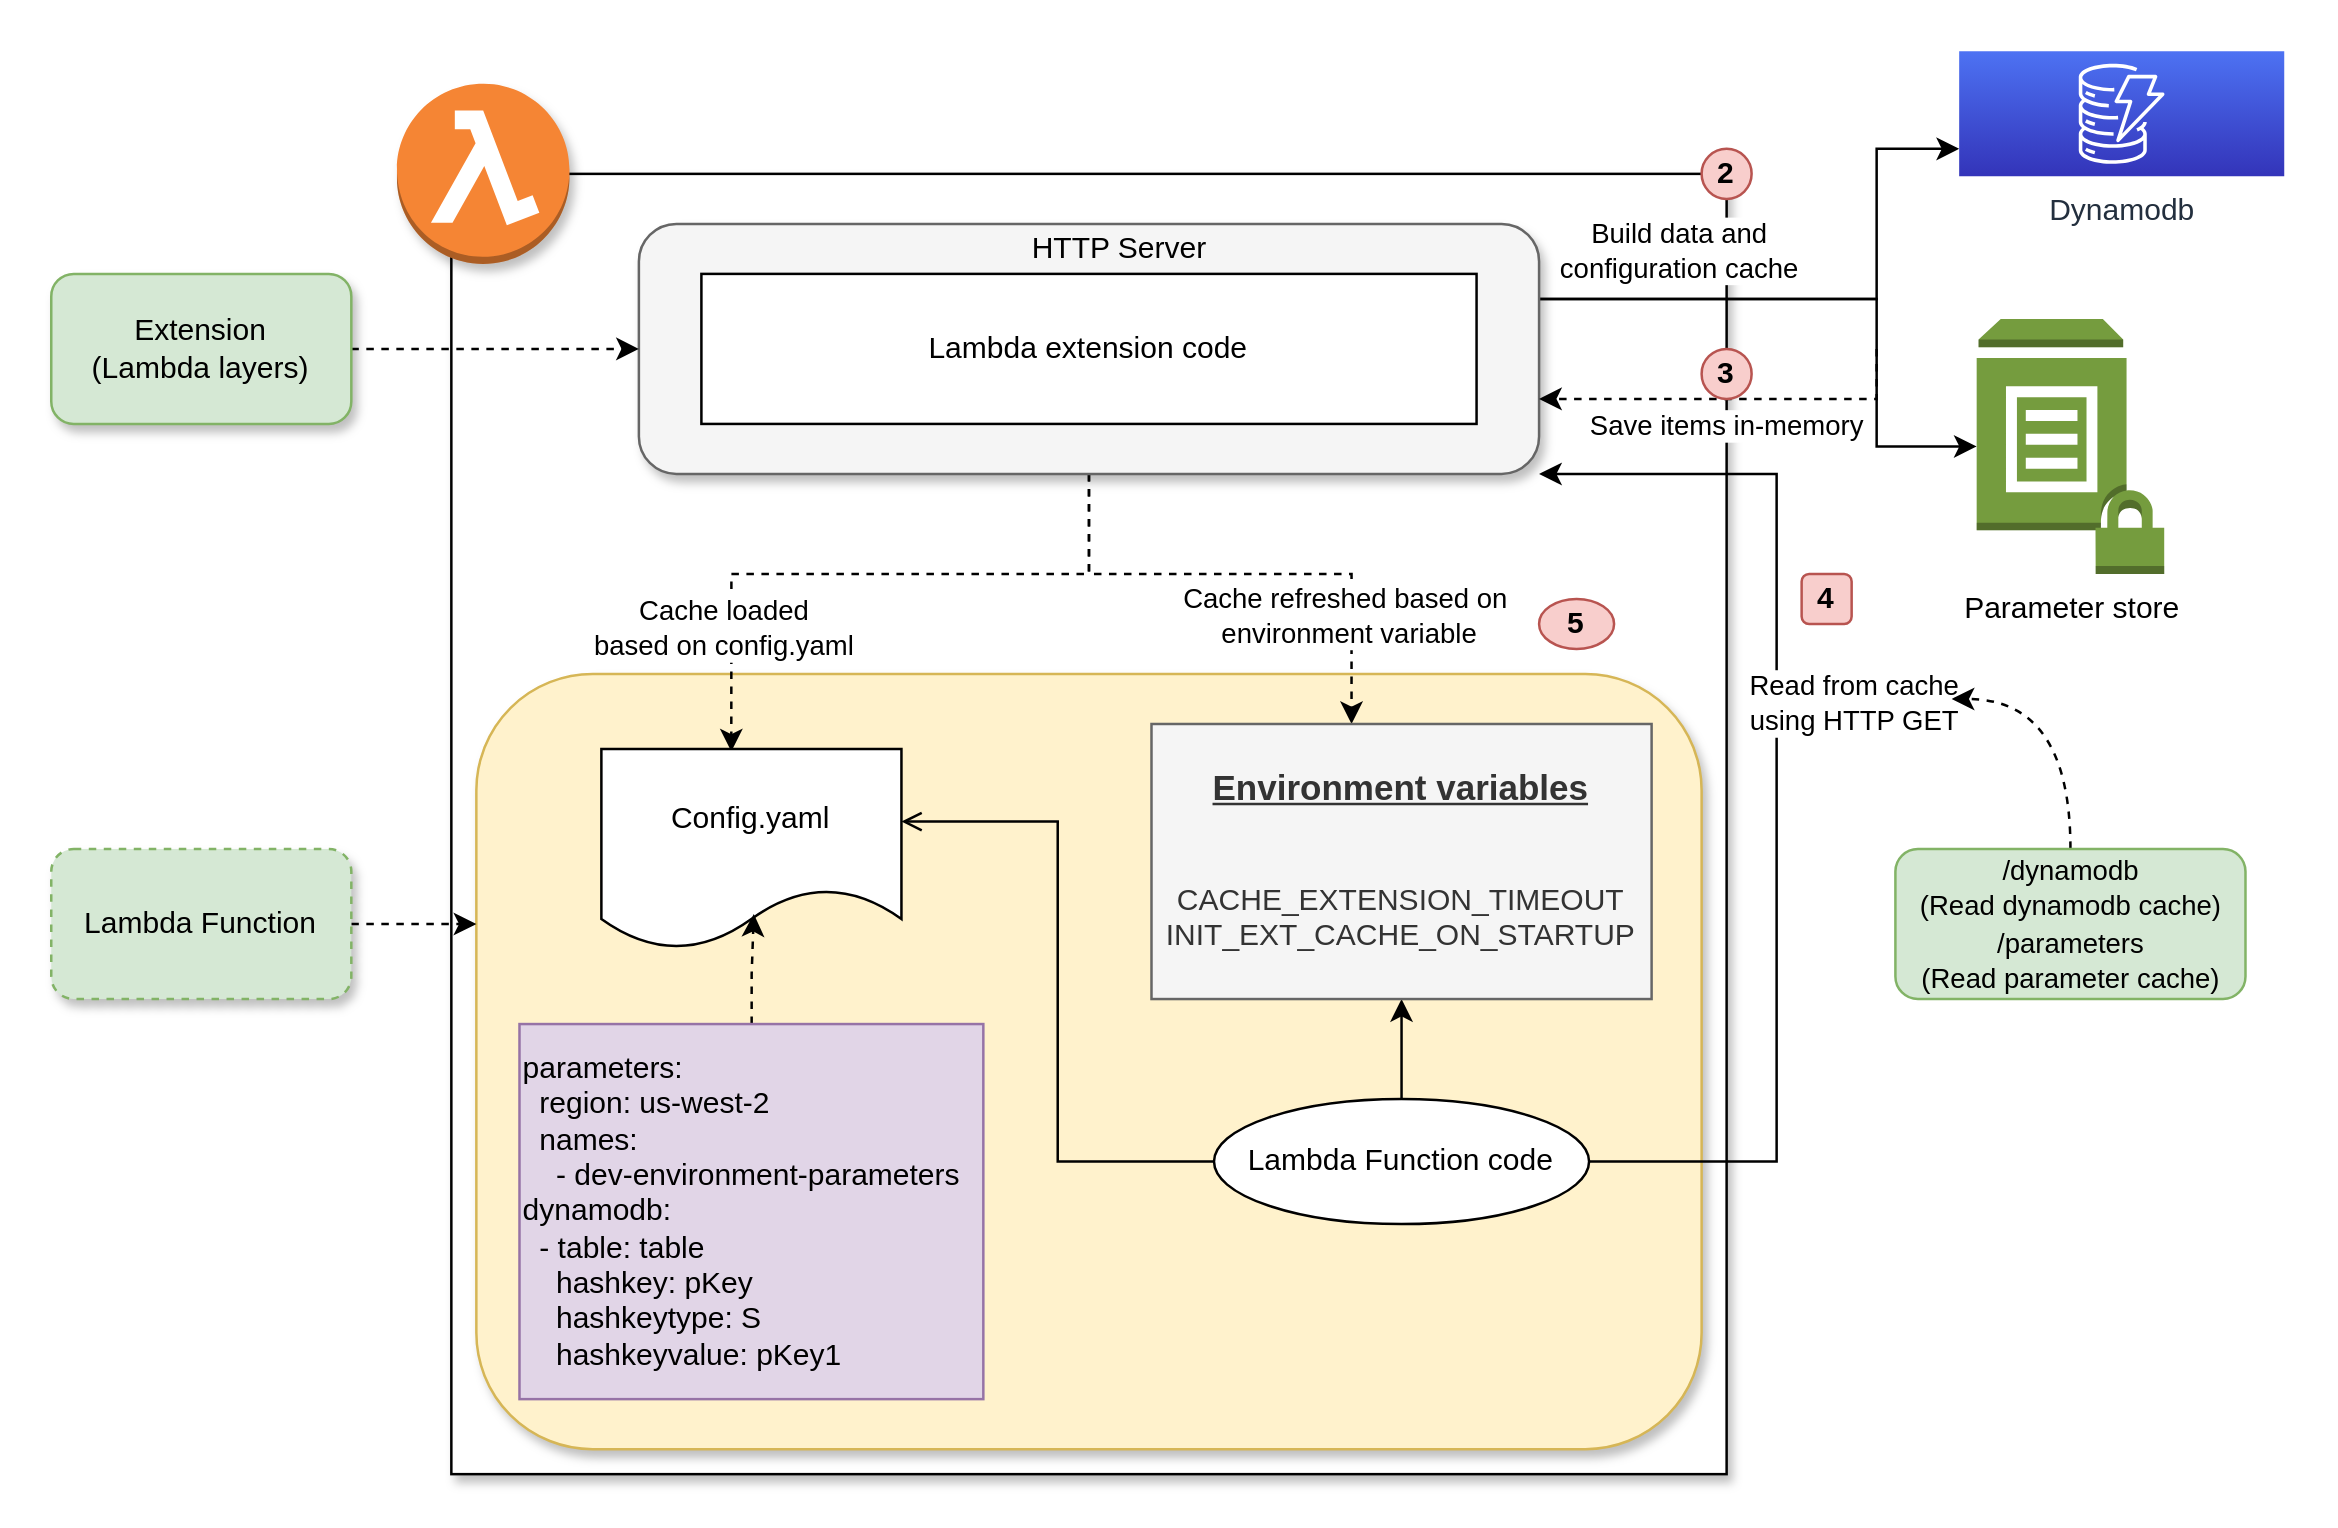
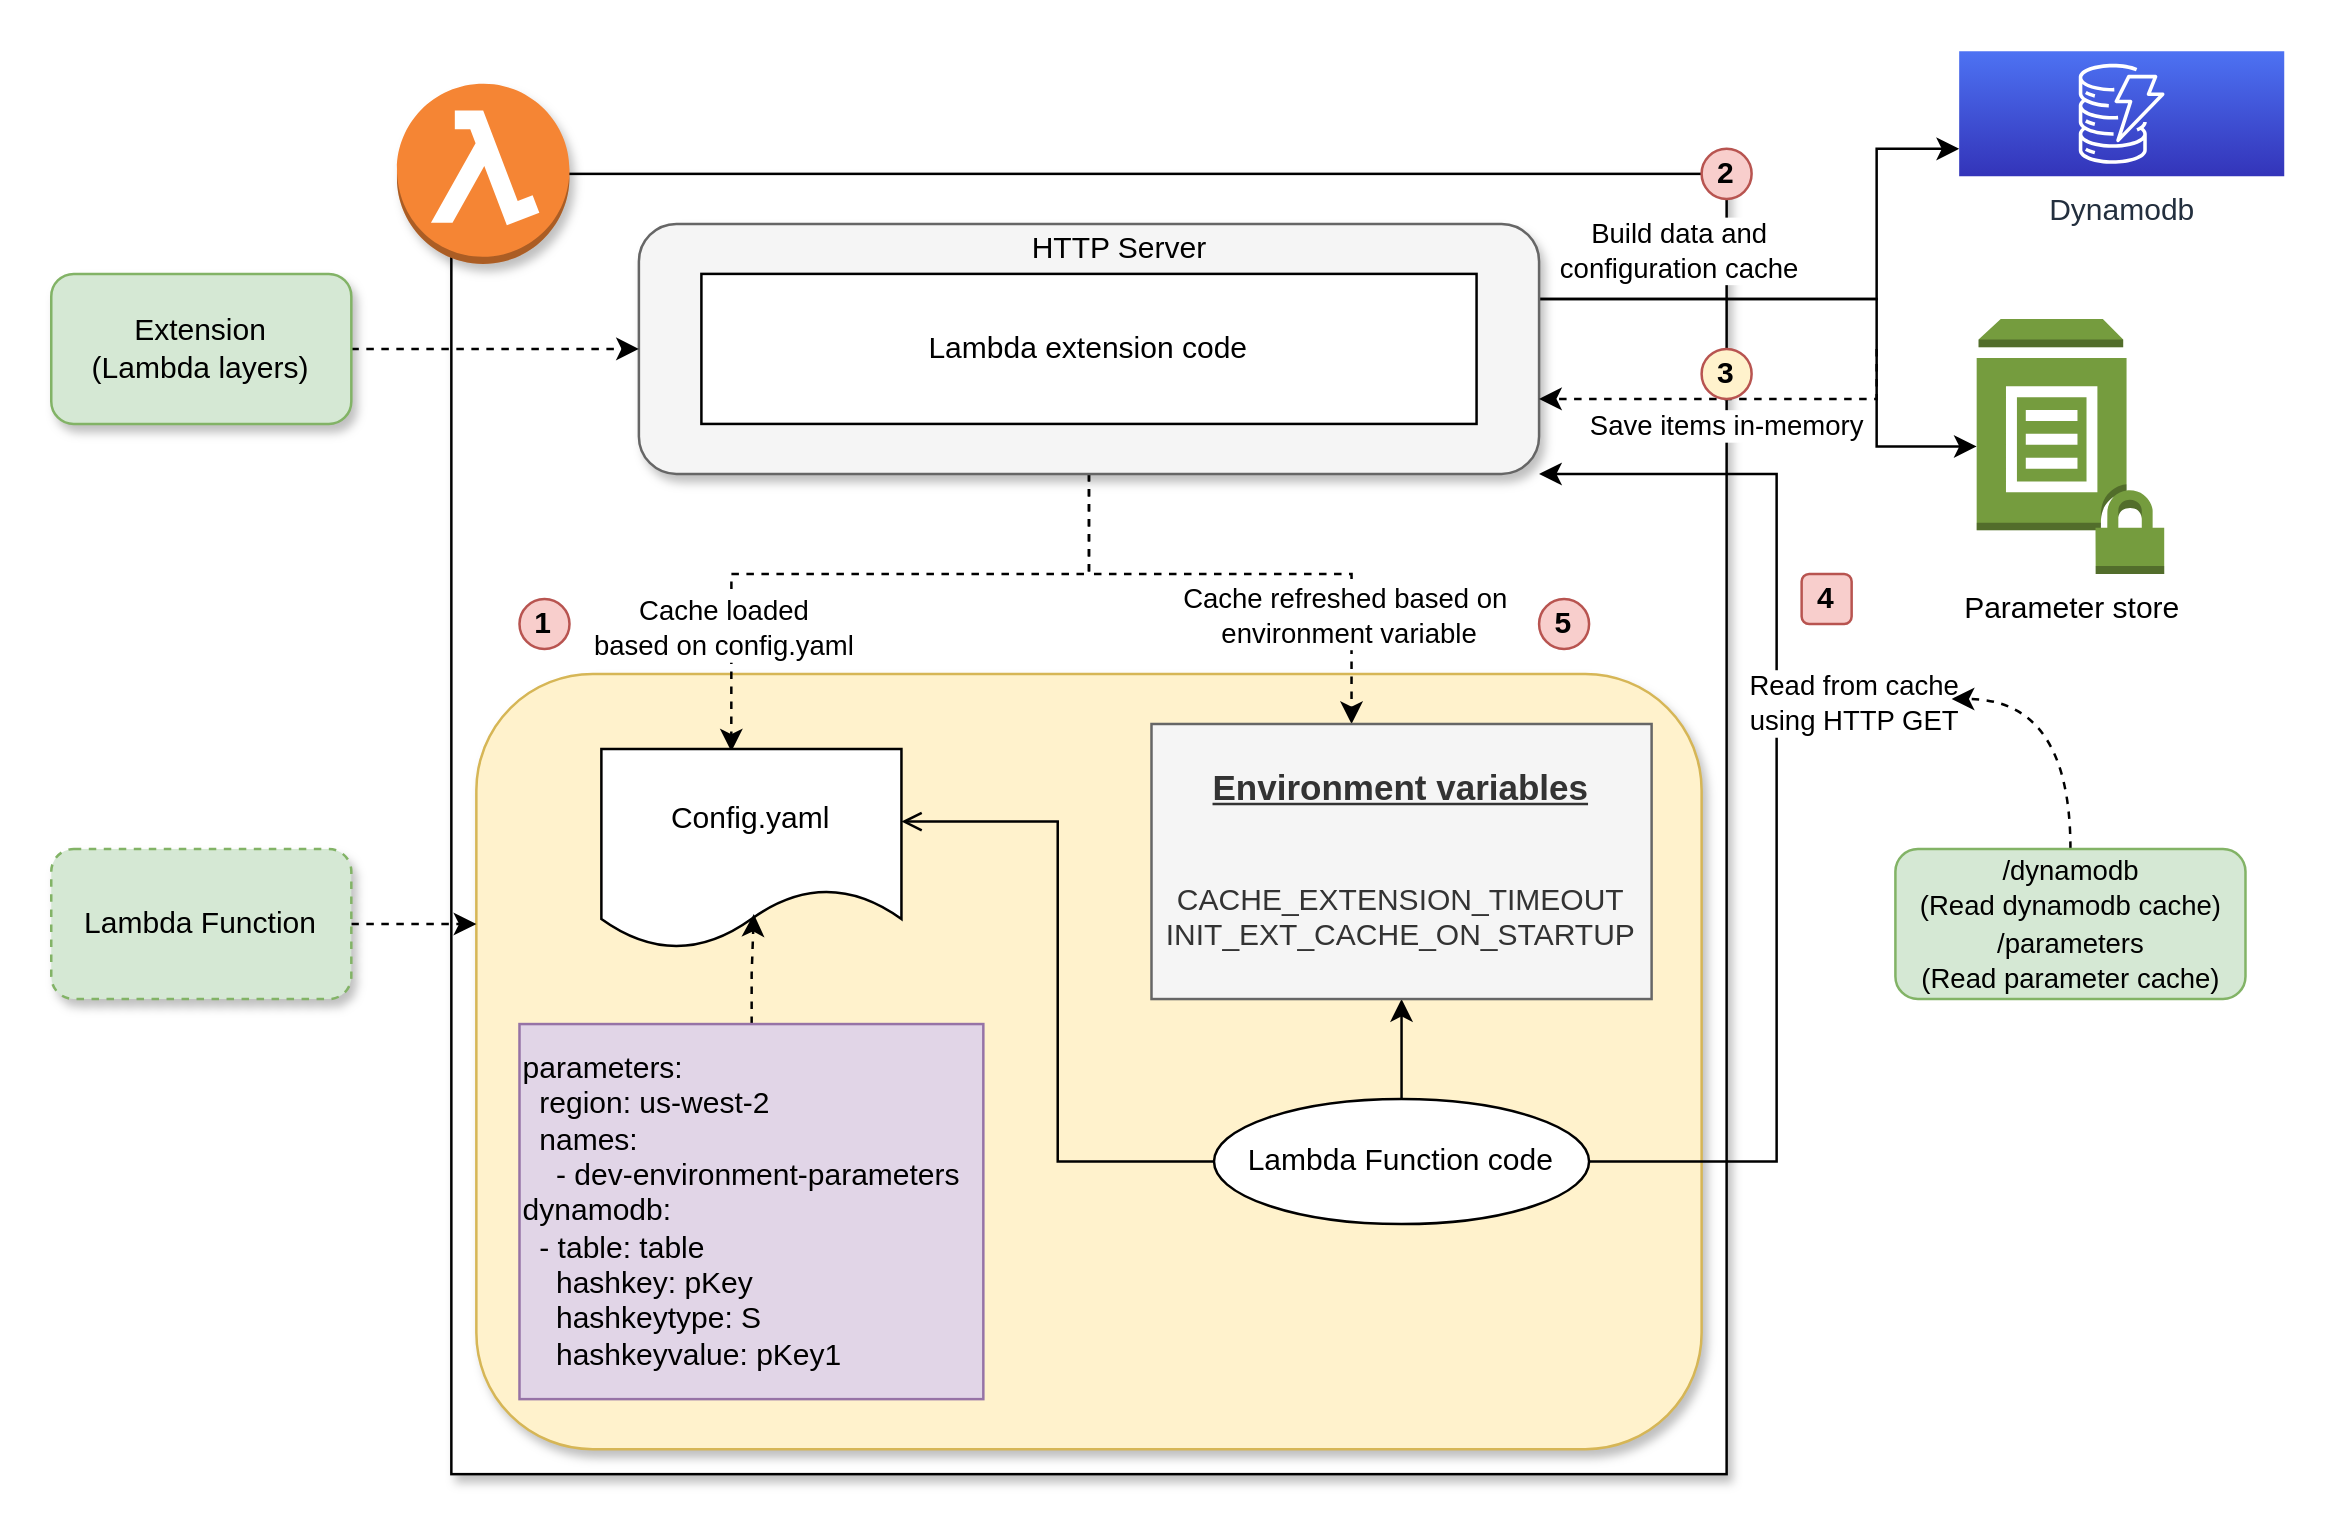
(1726, 374) -> (1726, 374)
none -> (544, 624)
(1576, 624) -> (1564, 624)
